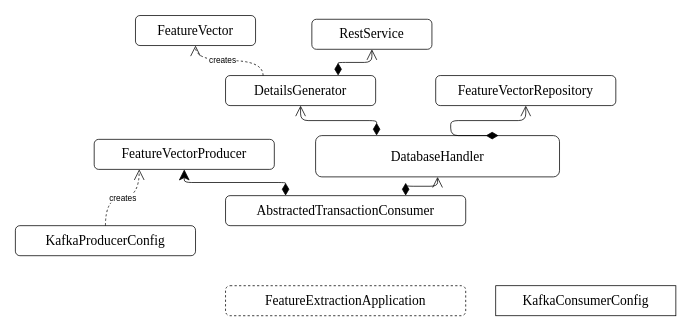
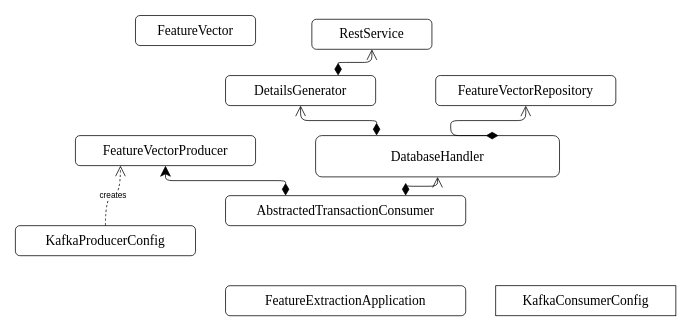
(228, 60) -> none
(184, 154) -> (165, 150)
(345, 300) -> (345, 300)
